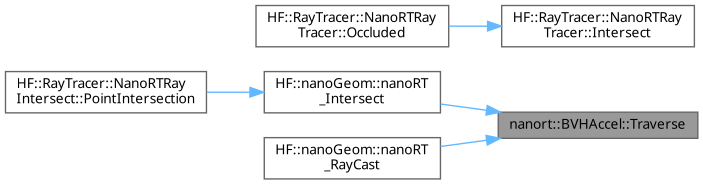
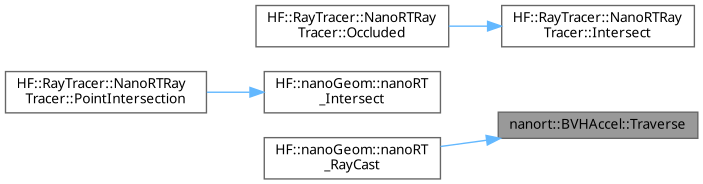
(106, 92) -> (106, 92)
(463, 107) -> none
